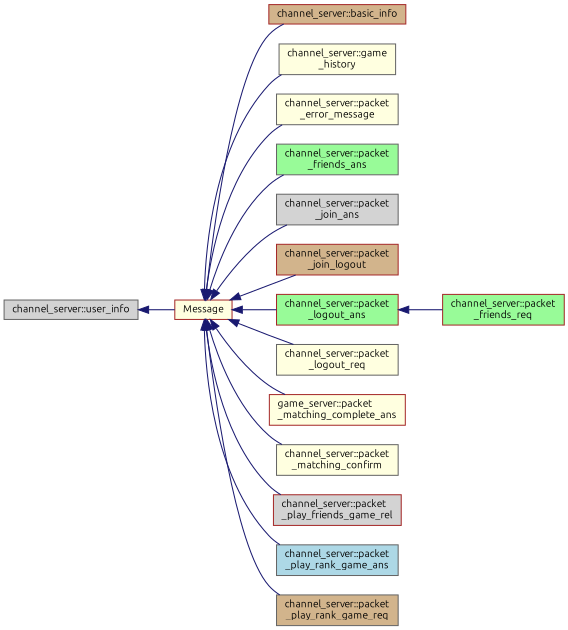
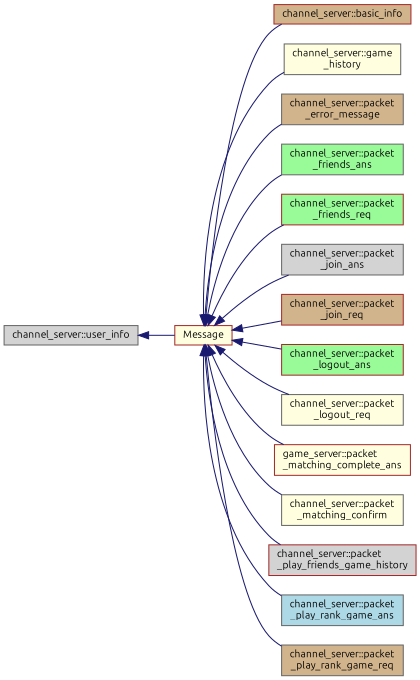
(337, 109) -> (342, 109)
(337, 260) -> (342, 310)
(426, 310) -> (241, 264)
(337, 510) -> (342, 560)
